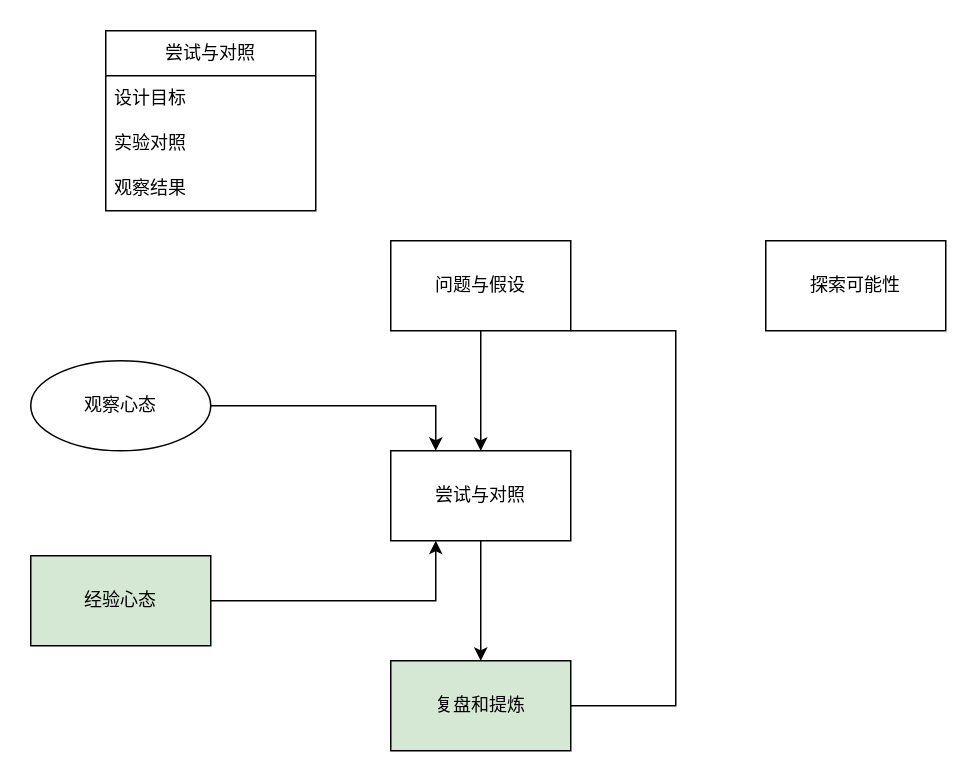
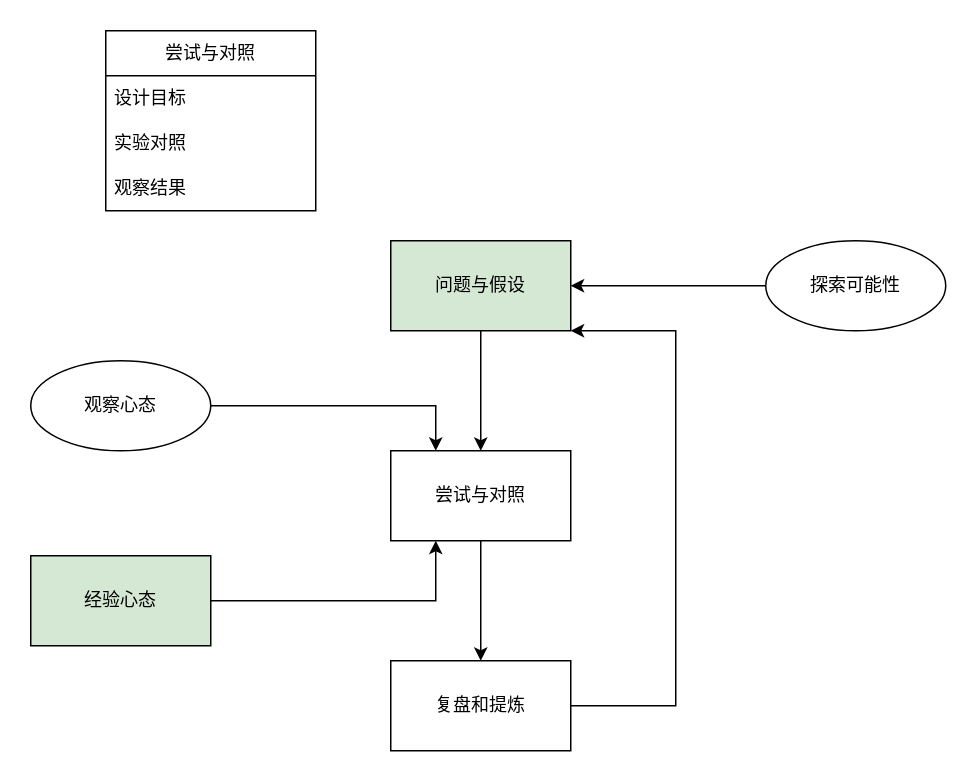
(481, 286) -> (481, 286)
none -> (674, 286)
(856, 286) -> (856, 286)
(577, 331) -> (582, 331)
(481, 706) -> (481, 706)
